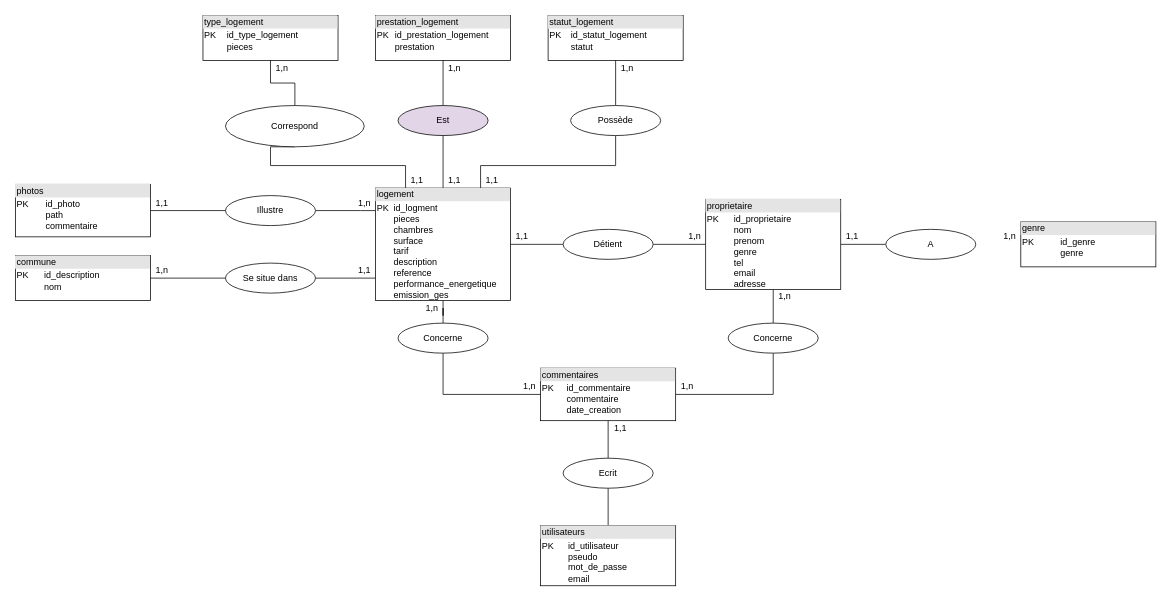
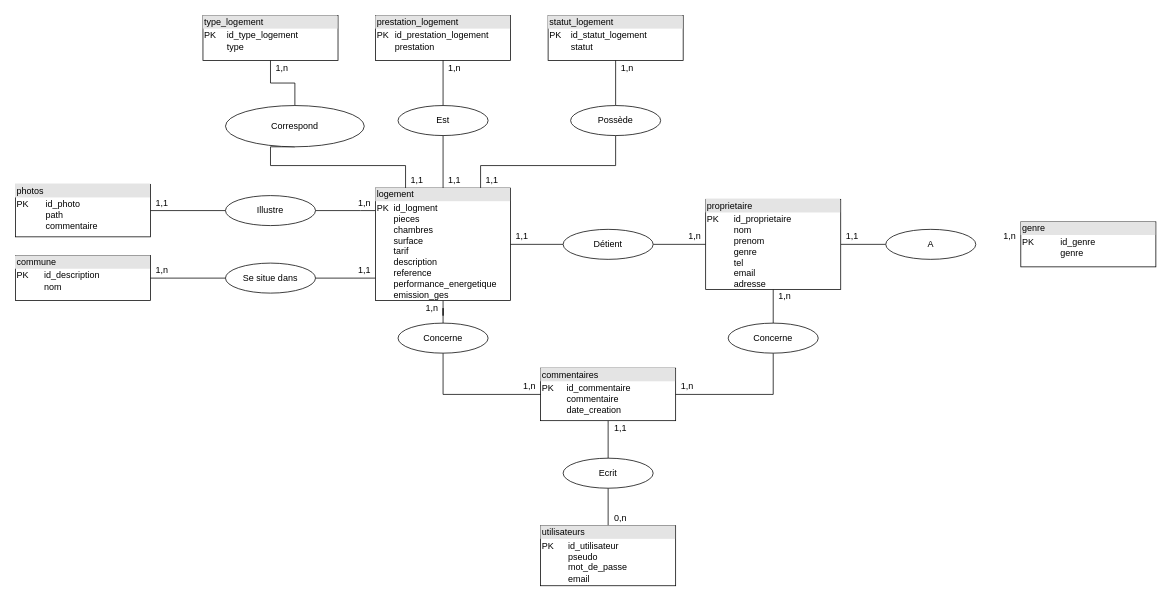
(241, 37) -> (241, 37)
(443, 120) -> (443, 120)
none -> (620, 518)
